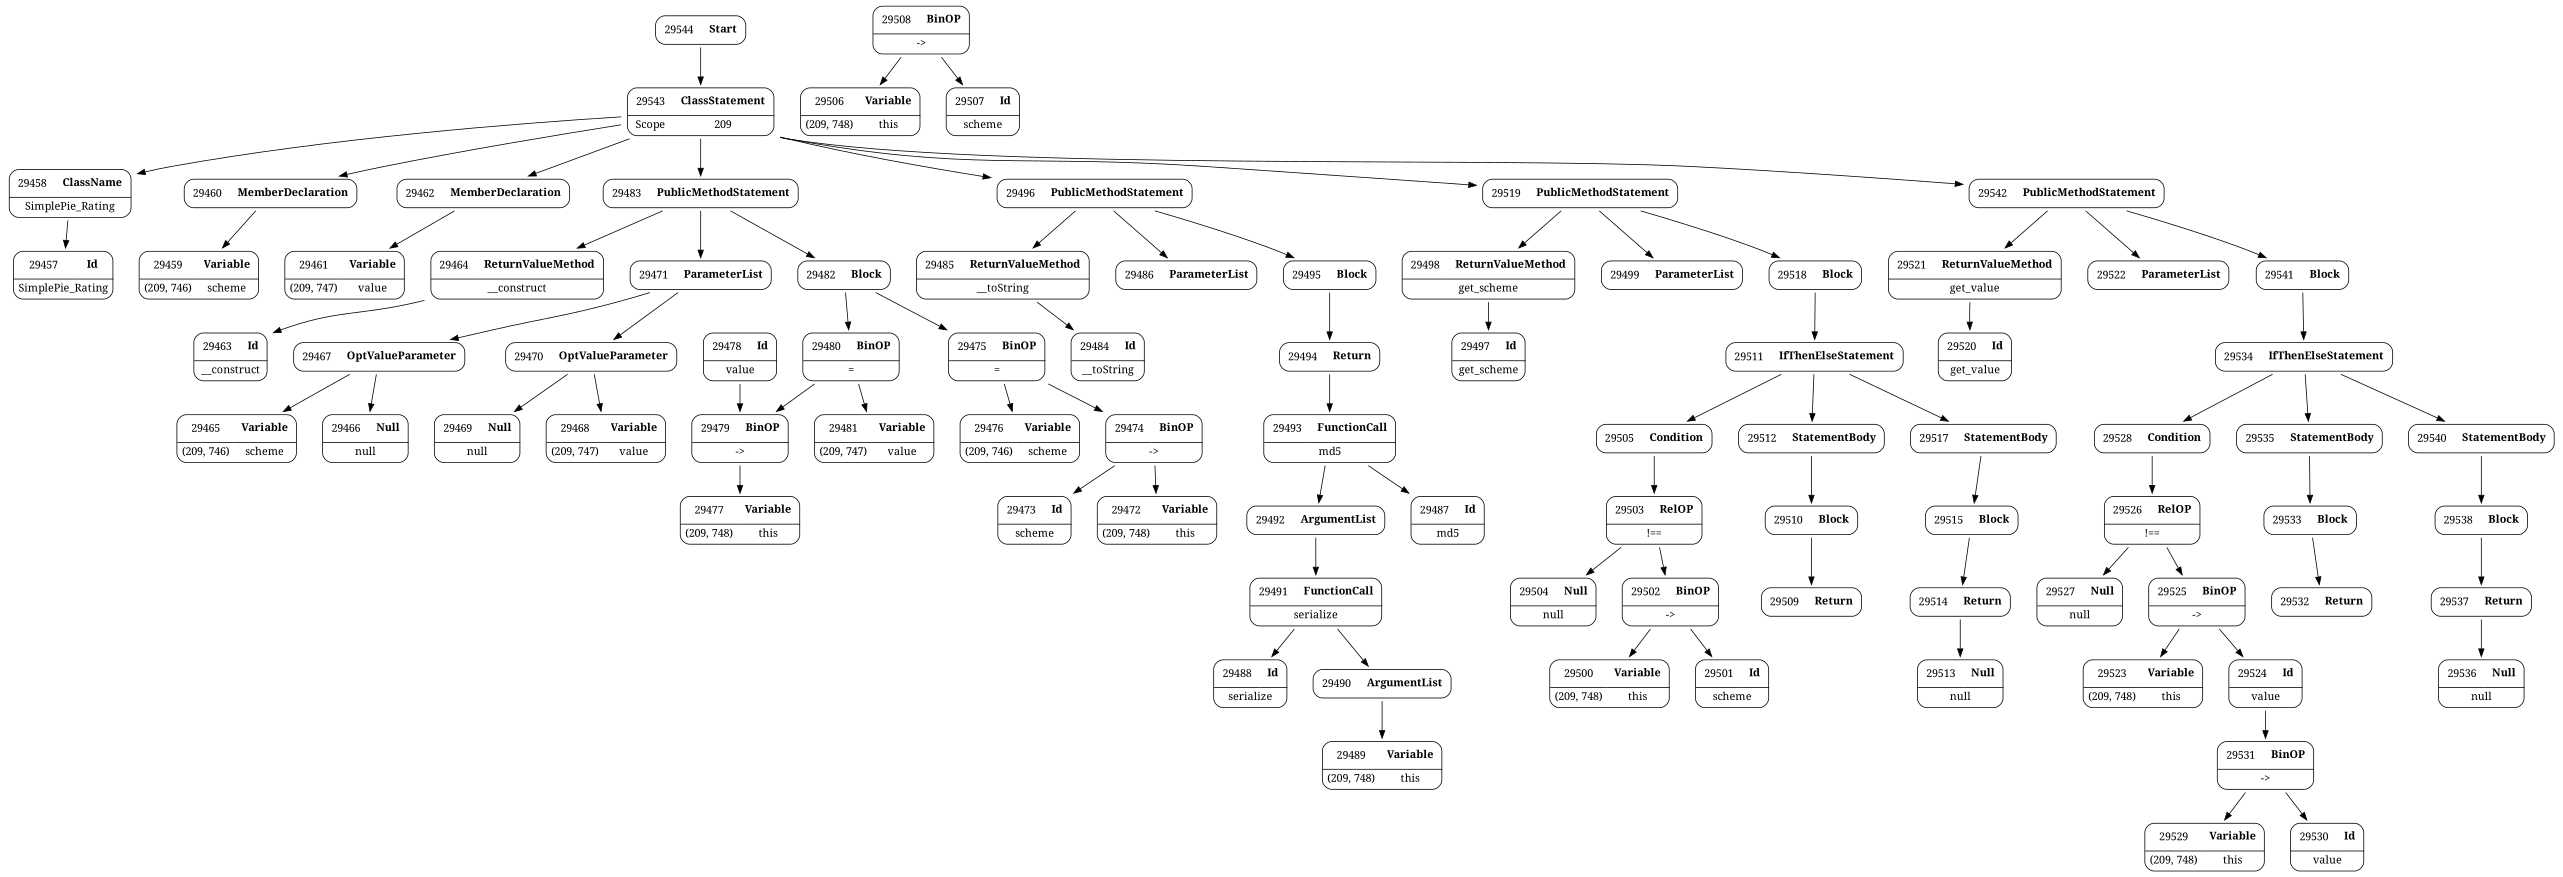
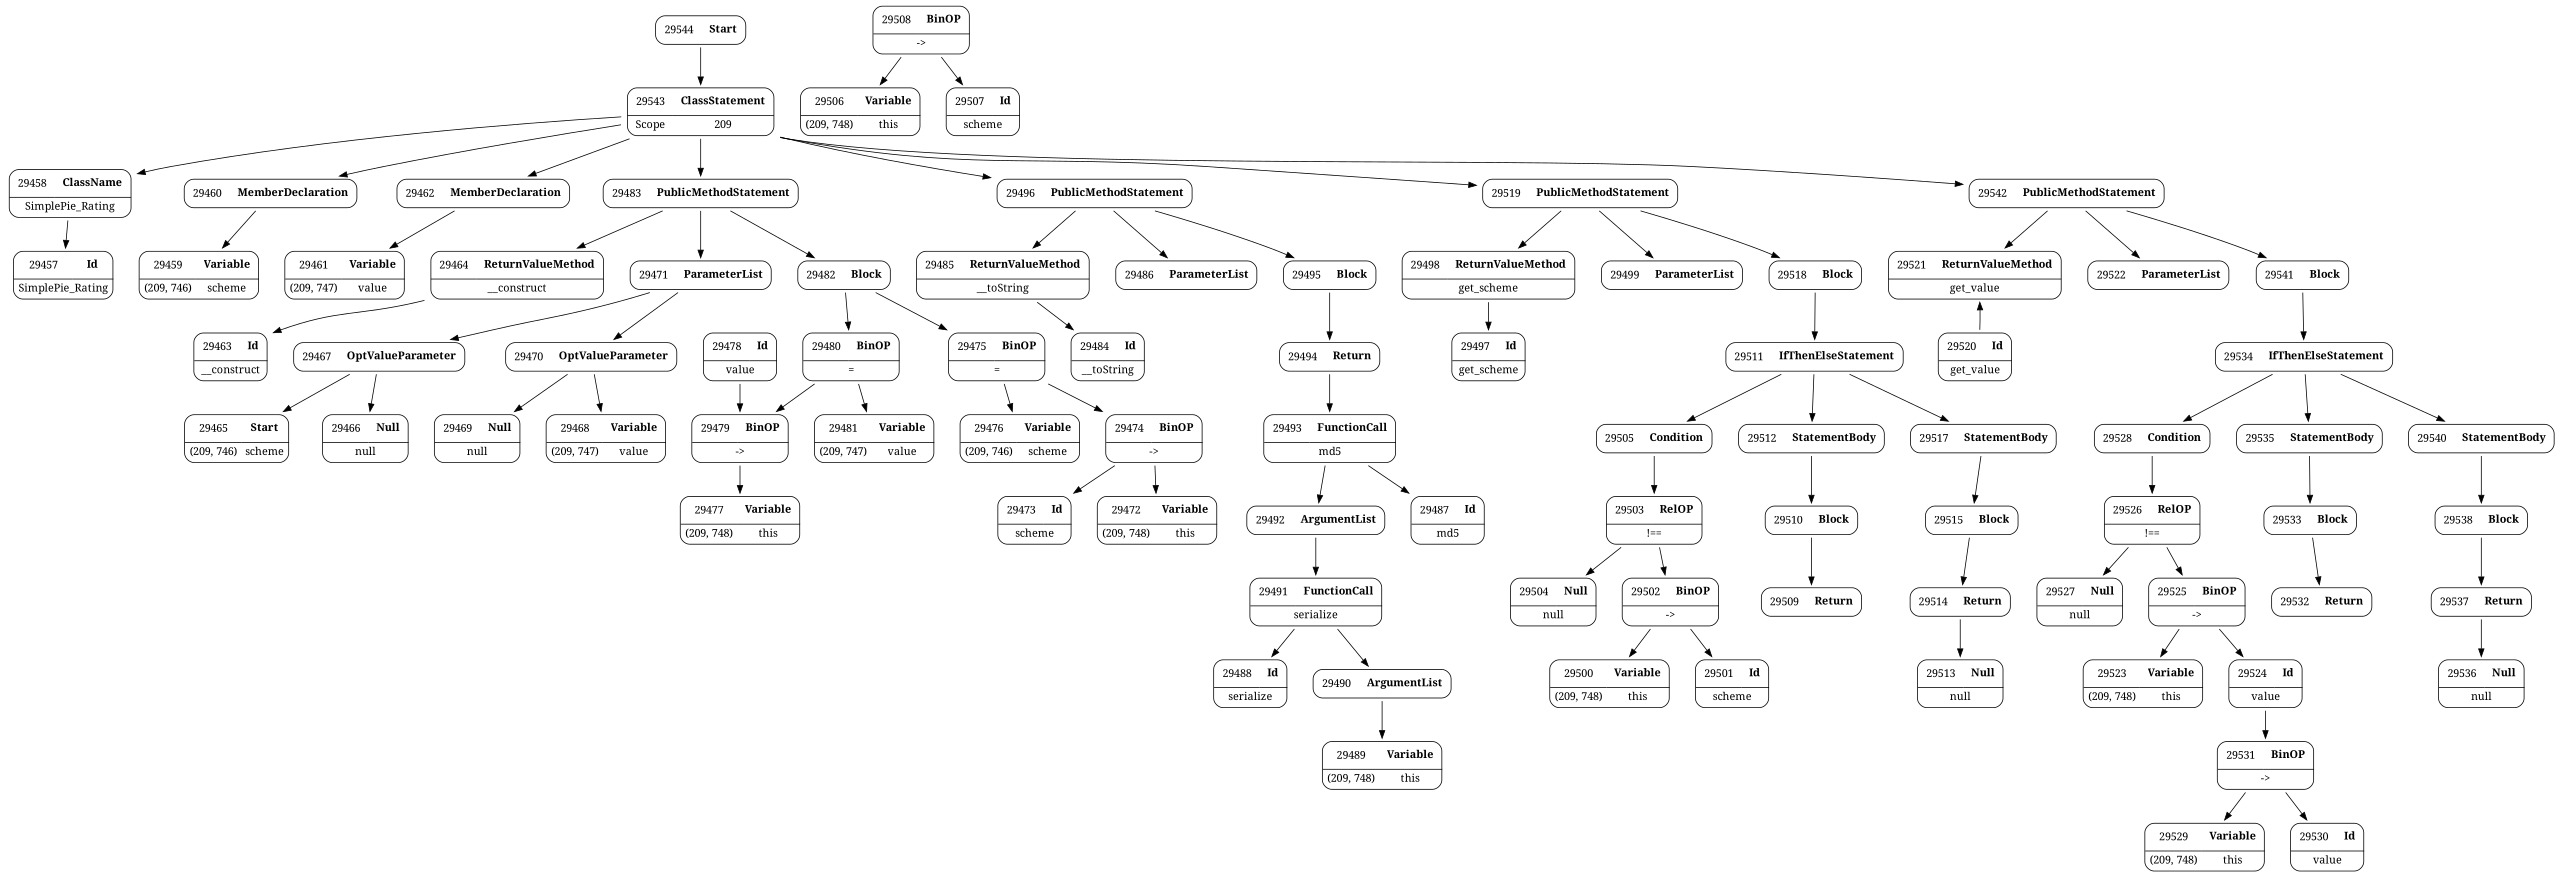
(1970, 312) -> (1980, 320)
(265, 428) -> (265, 428)
